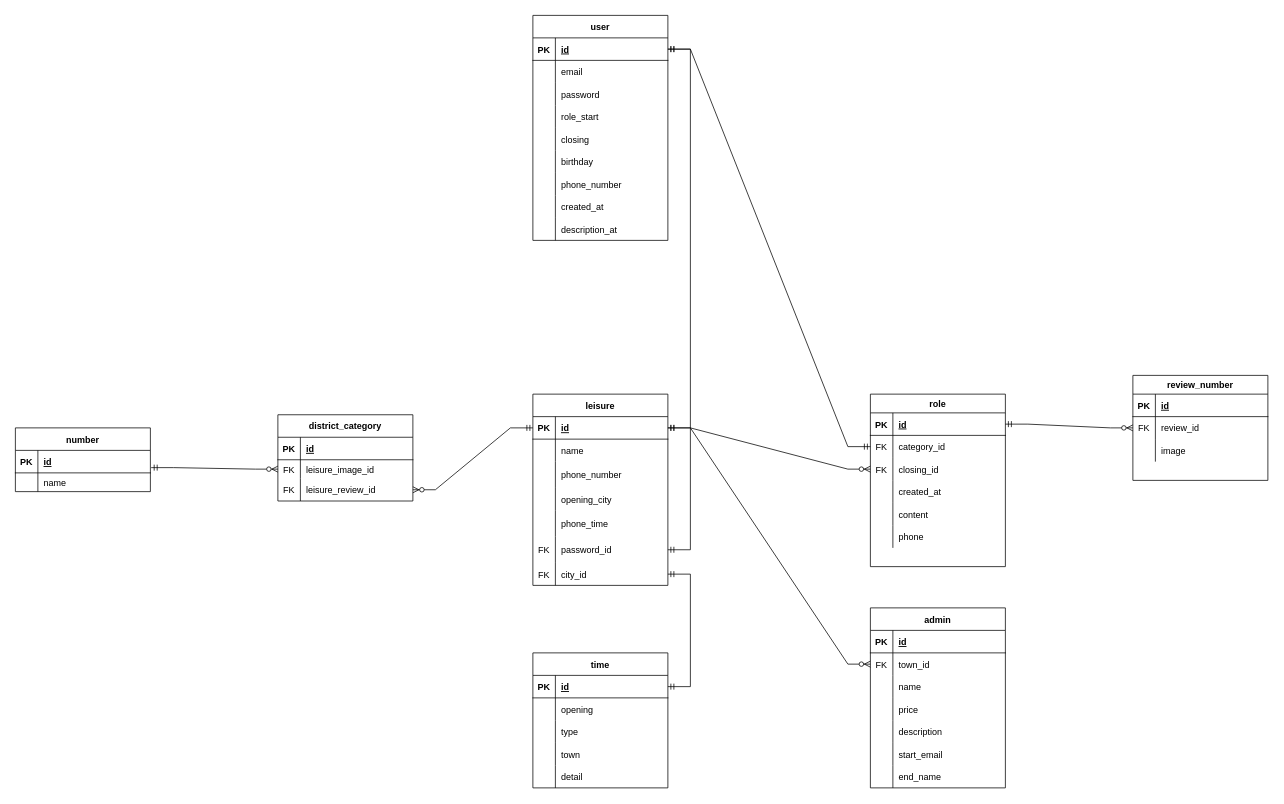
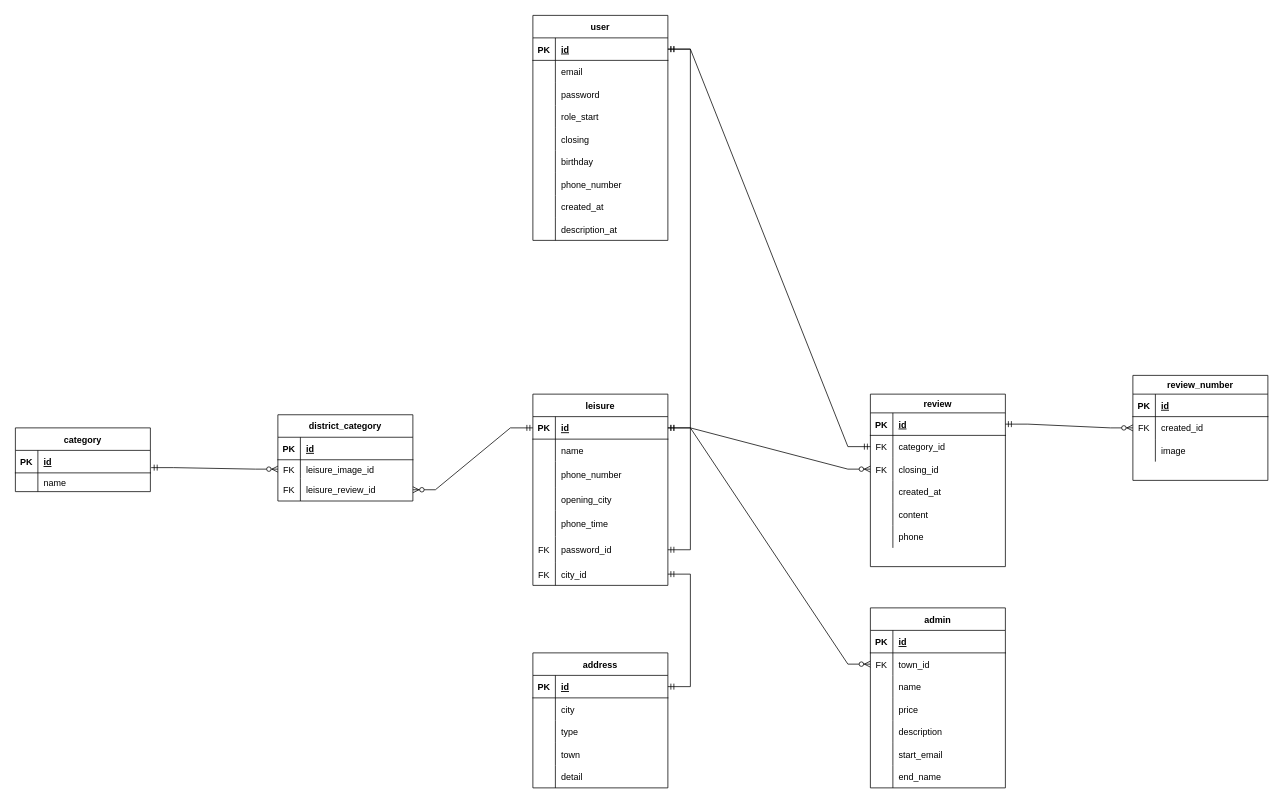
(938, 404) -> (938, 404)
(1181, 428) -> (1185, 428)
(83, 440) -> (83, 440)
(600, 665) -> (600, 665)
(577, 710) -> (570, 710)
